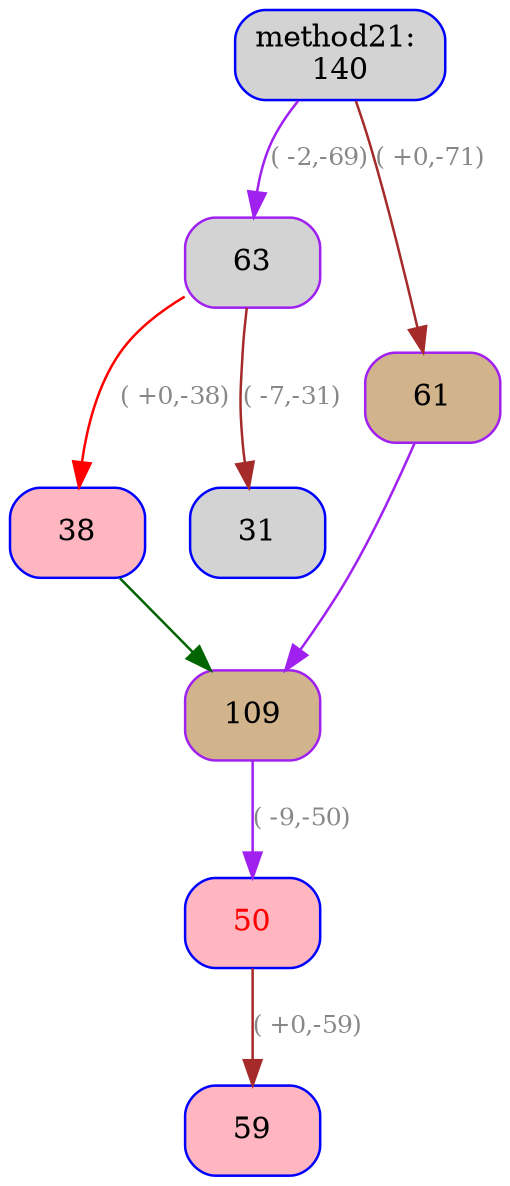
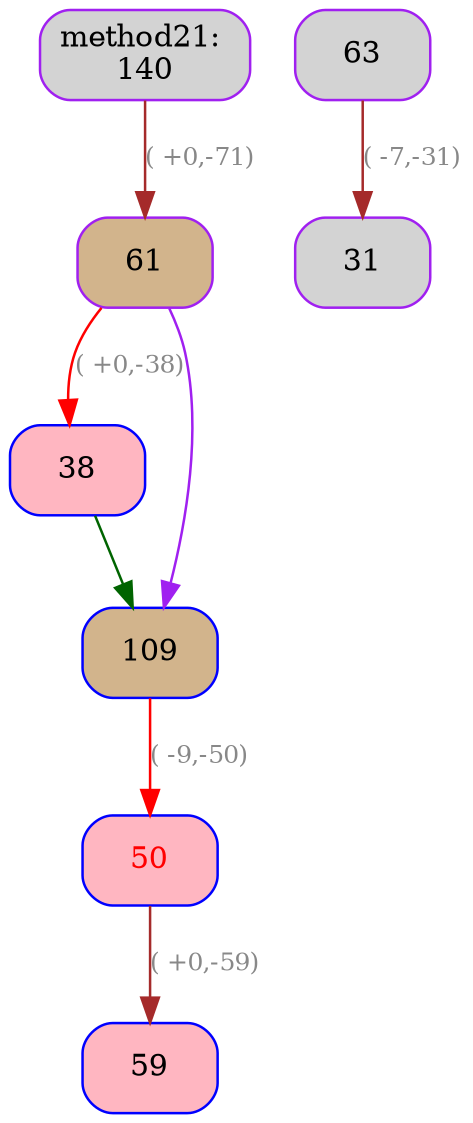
(340, 55) -> (145, 55)
(271, 143) -> none
(112, 366) -> (76, 351)
(258, 533) -> (363, 263)
(253, 715) -> (150, 653)
(253, 807) -> (150, 744)
